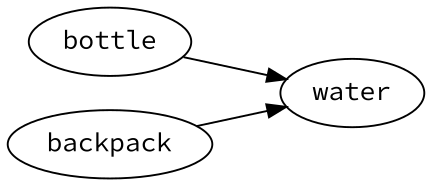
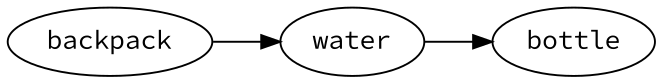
(225, 66) -> (449, 42)
